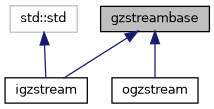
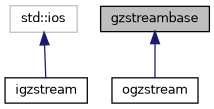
(44, 19) -> (44, 19)
(95, 58) -> none
